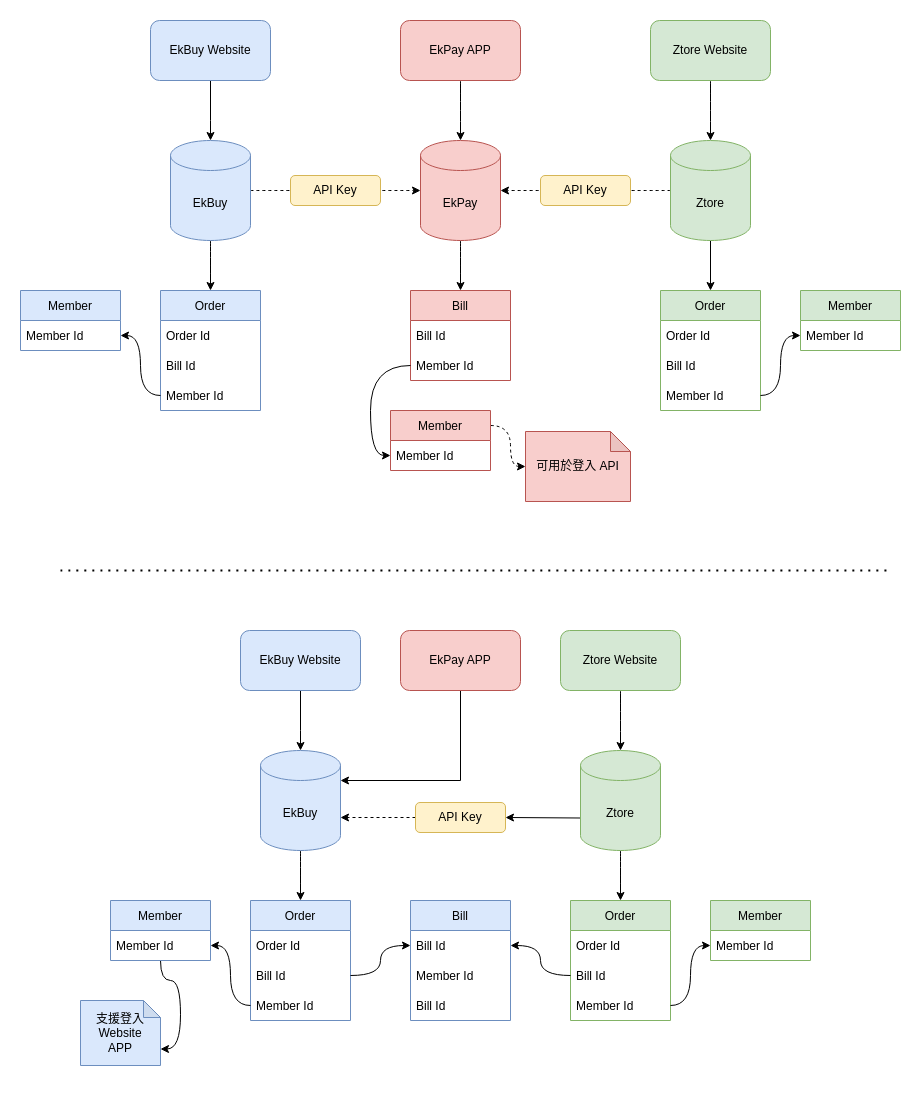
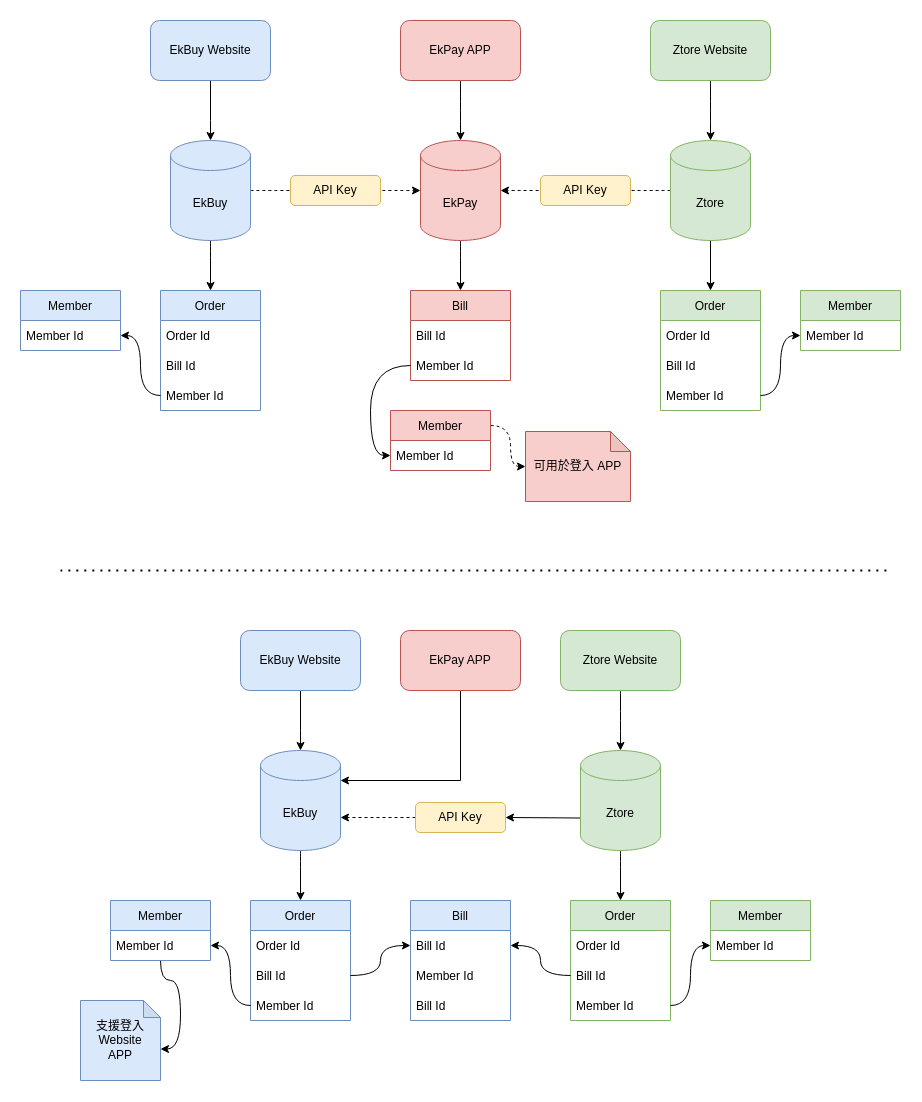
(578, 467) -> (578, 467)
(121, 1033) -> (121, 1041)
